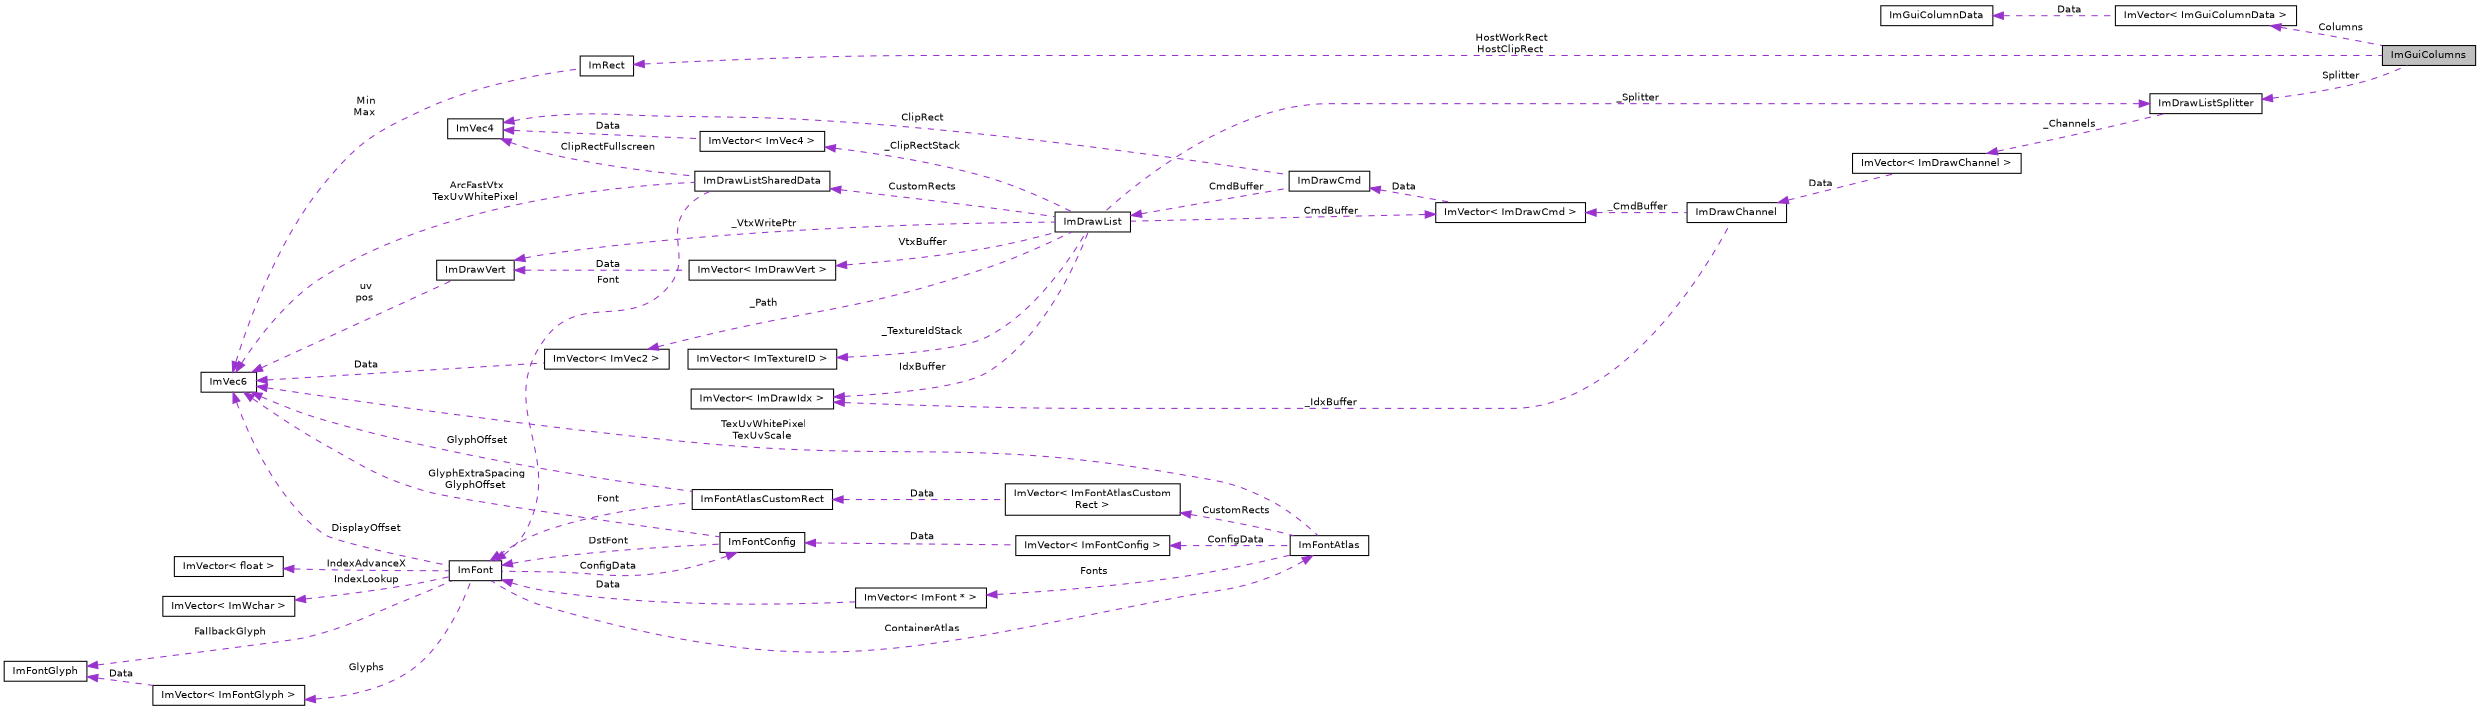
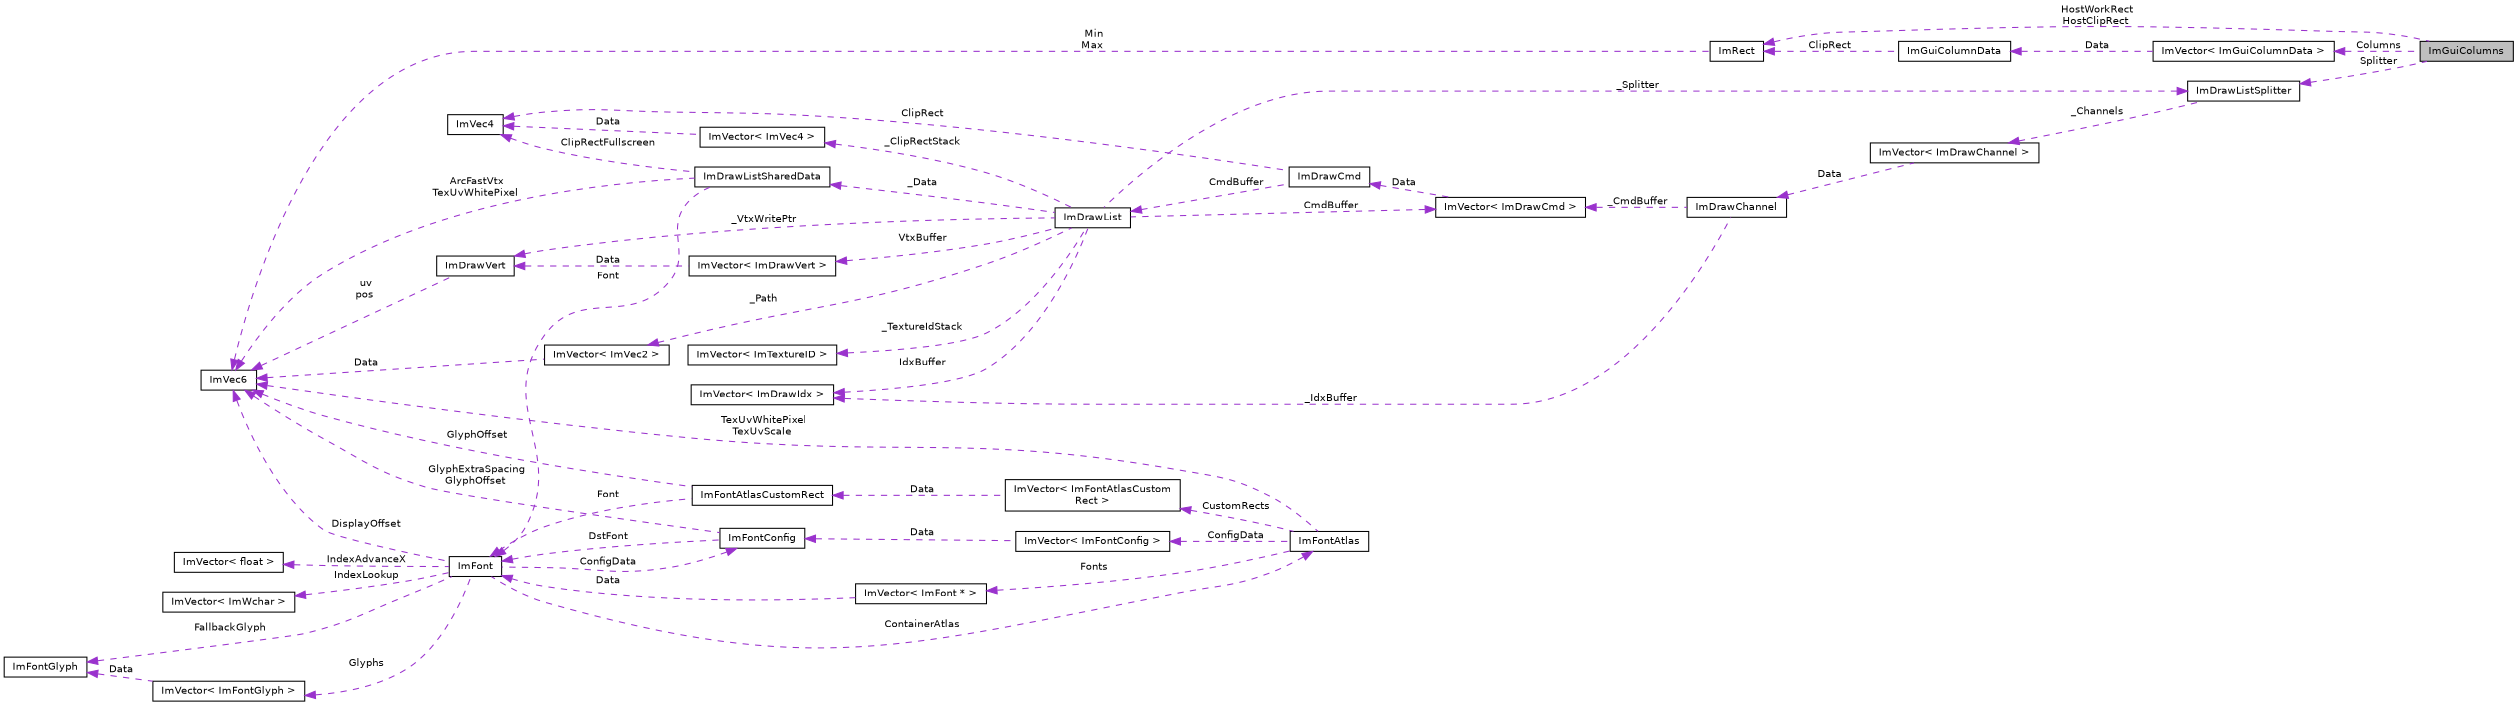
none -> (1837, 51)
(921, 187) -> (921, 183)
